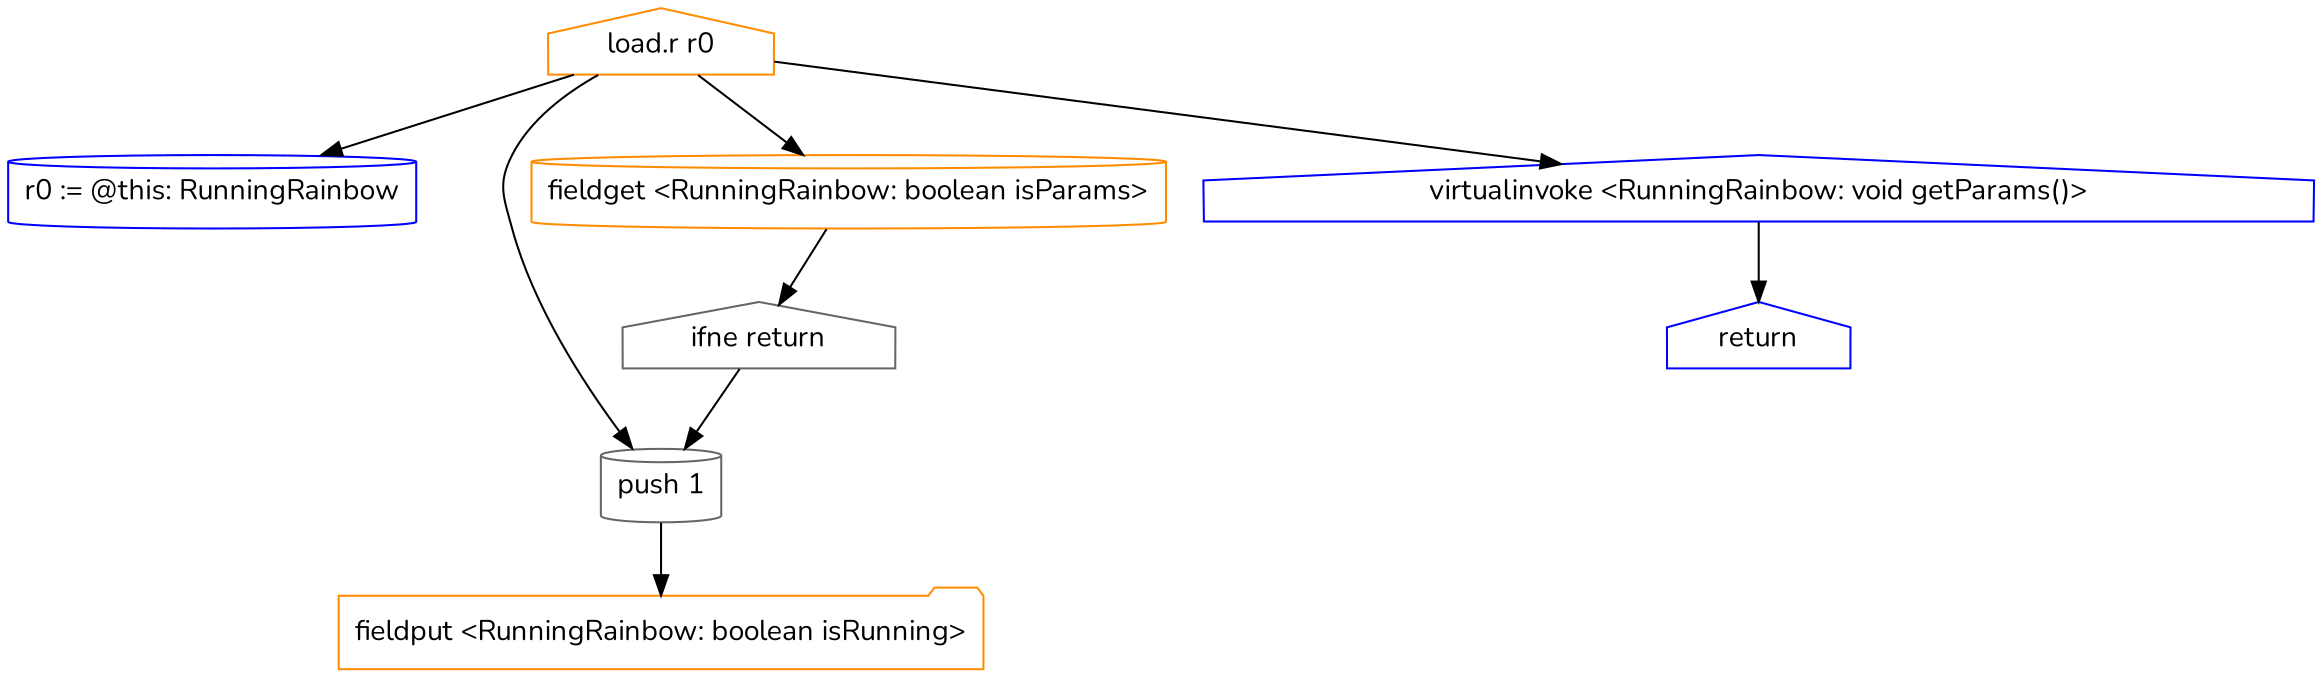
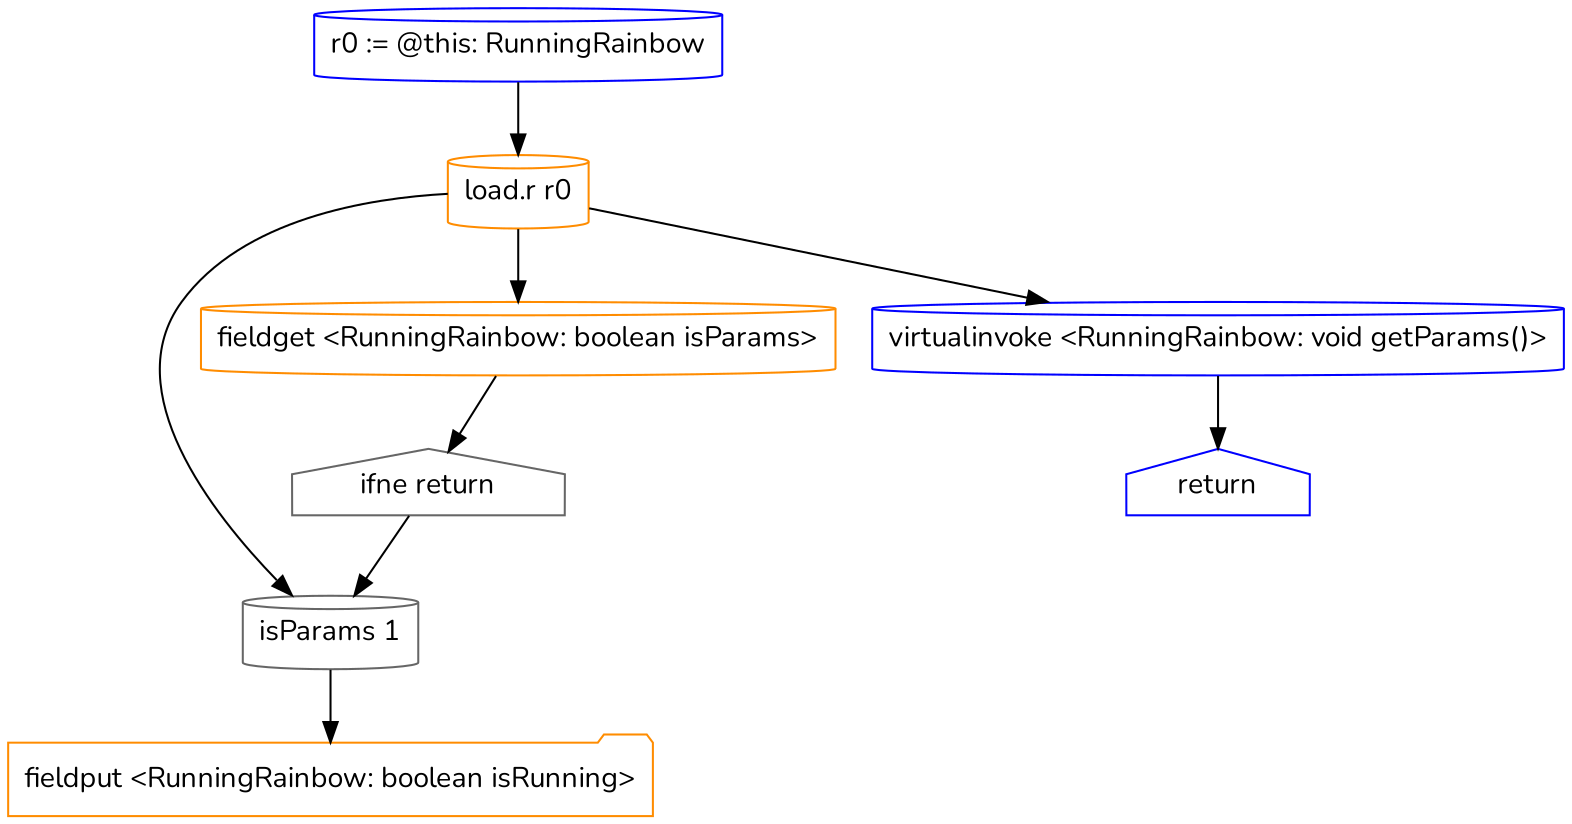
(661, 45) -> (518, 192)
(457, 112) -> (518, 108)
(1759, 192) -> (1218, 339)
(661, 486) -> (331, 632)
